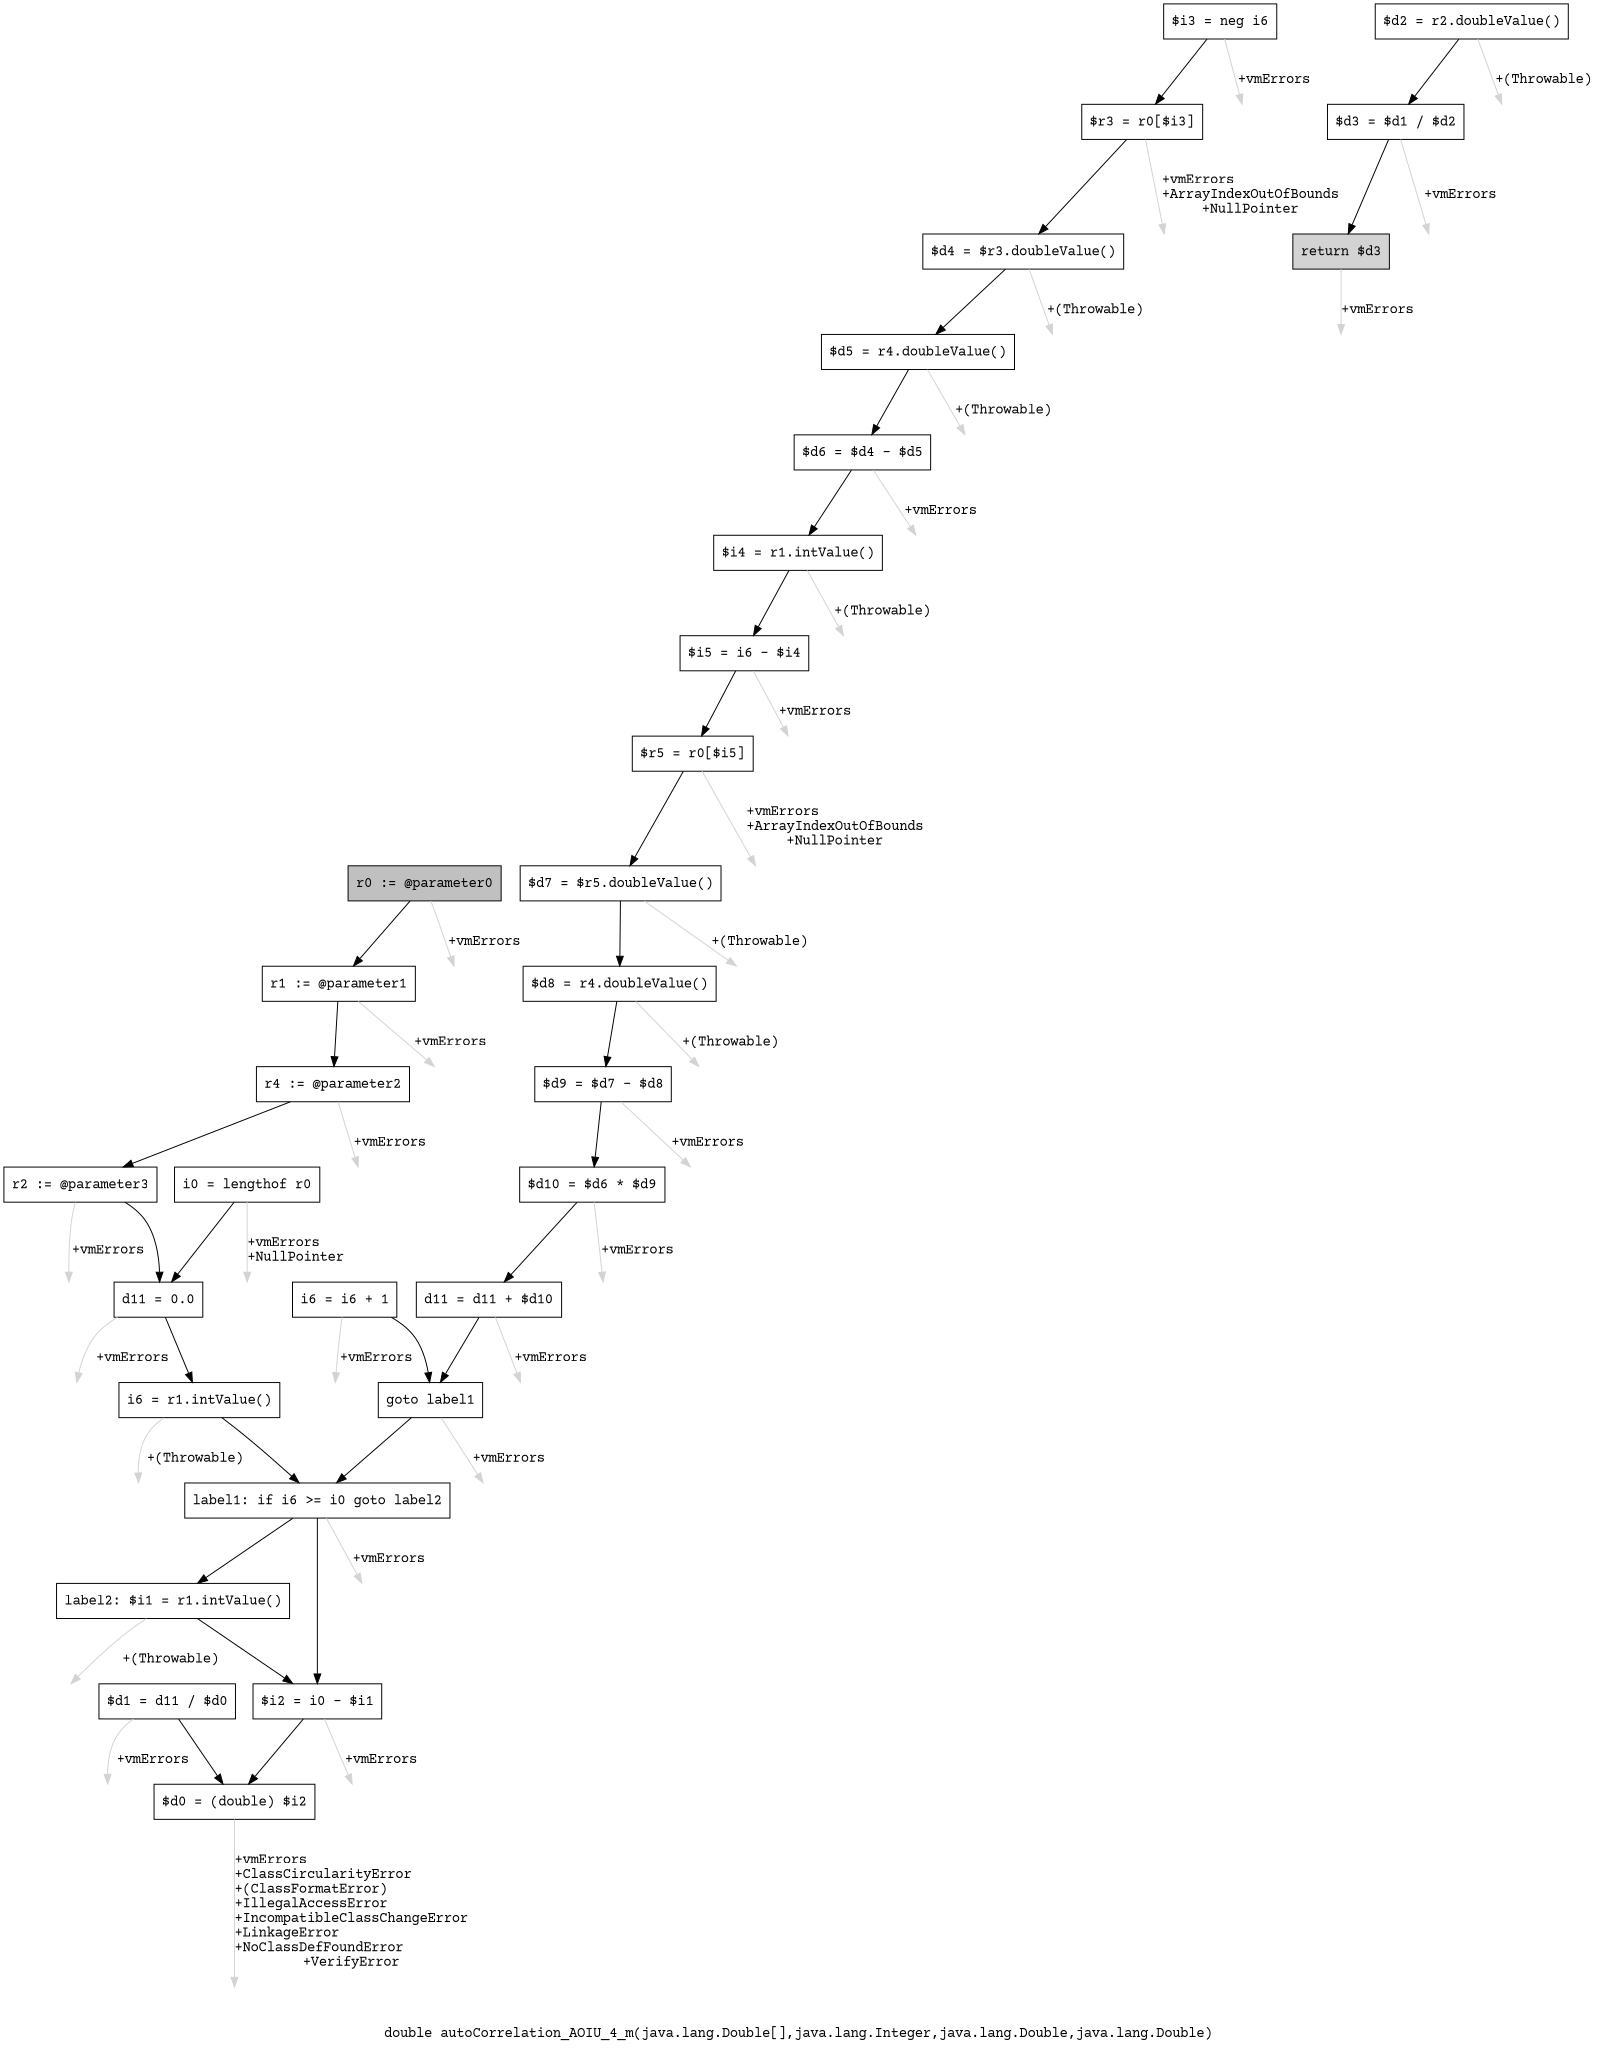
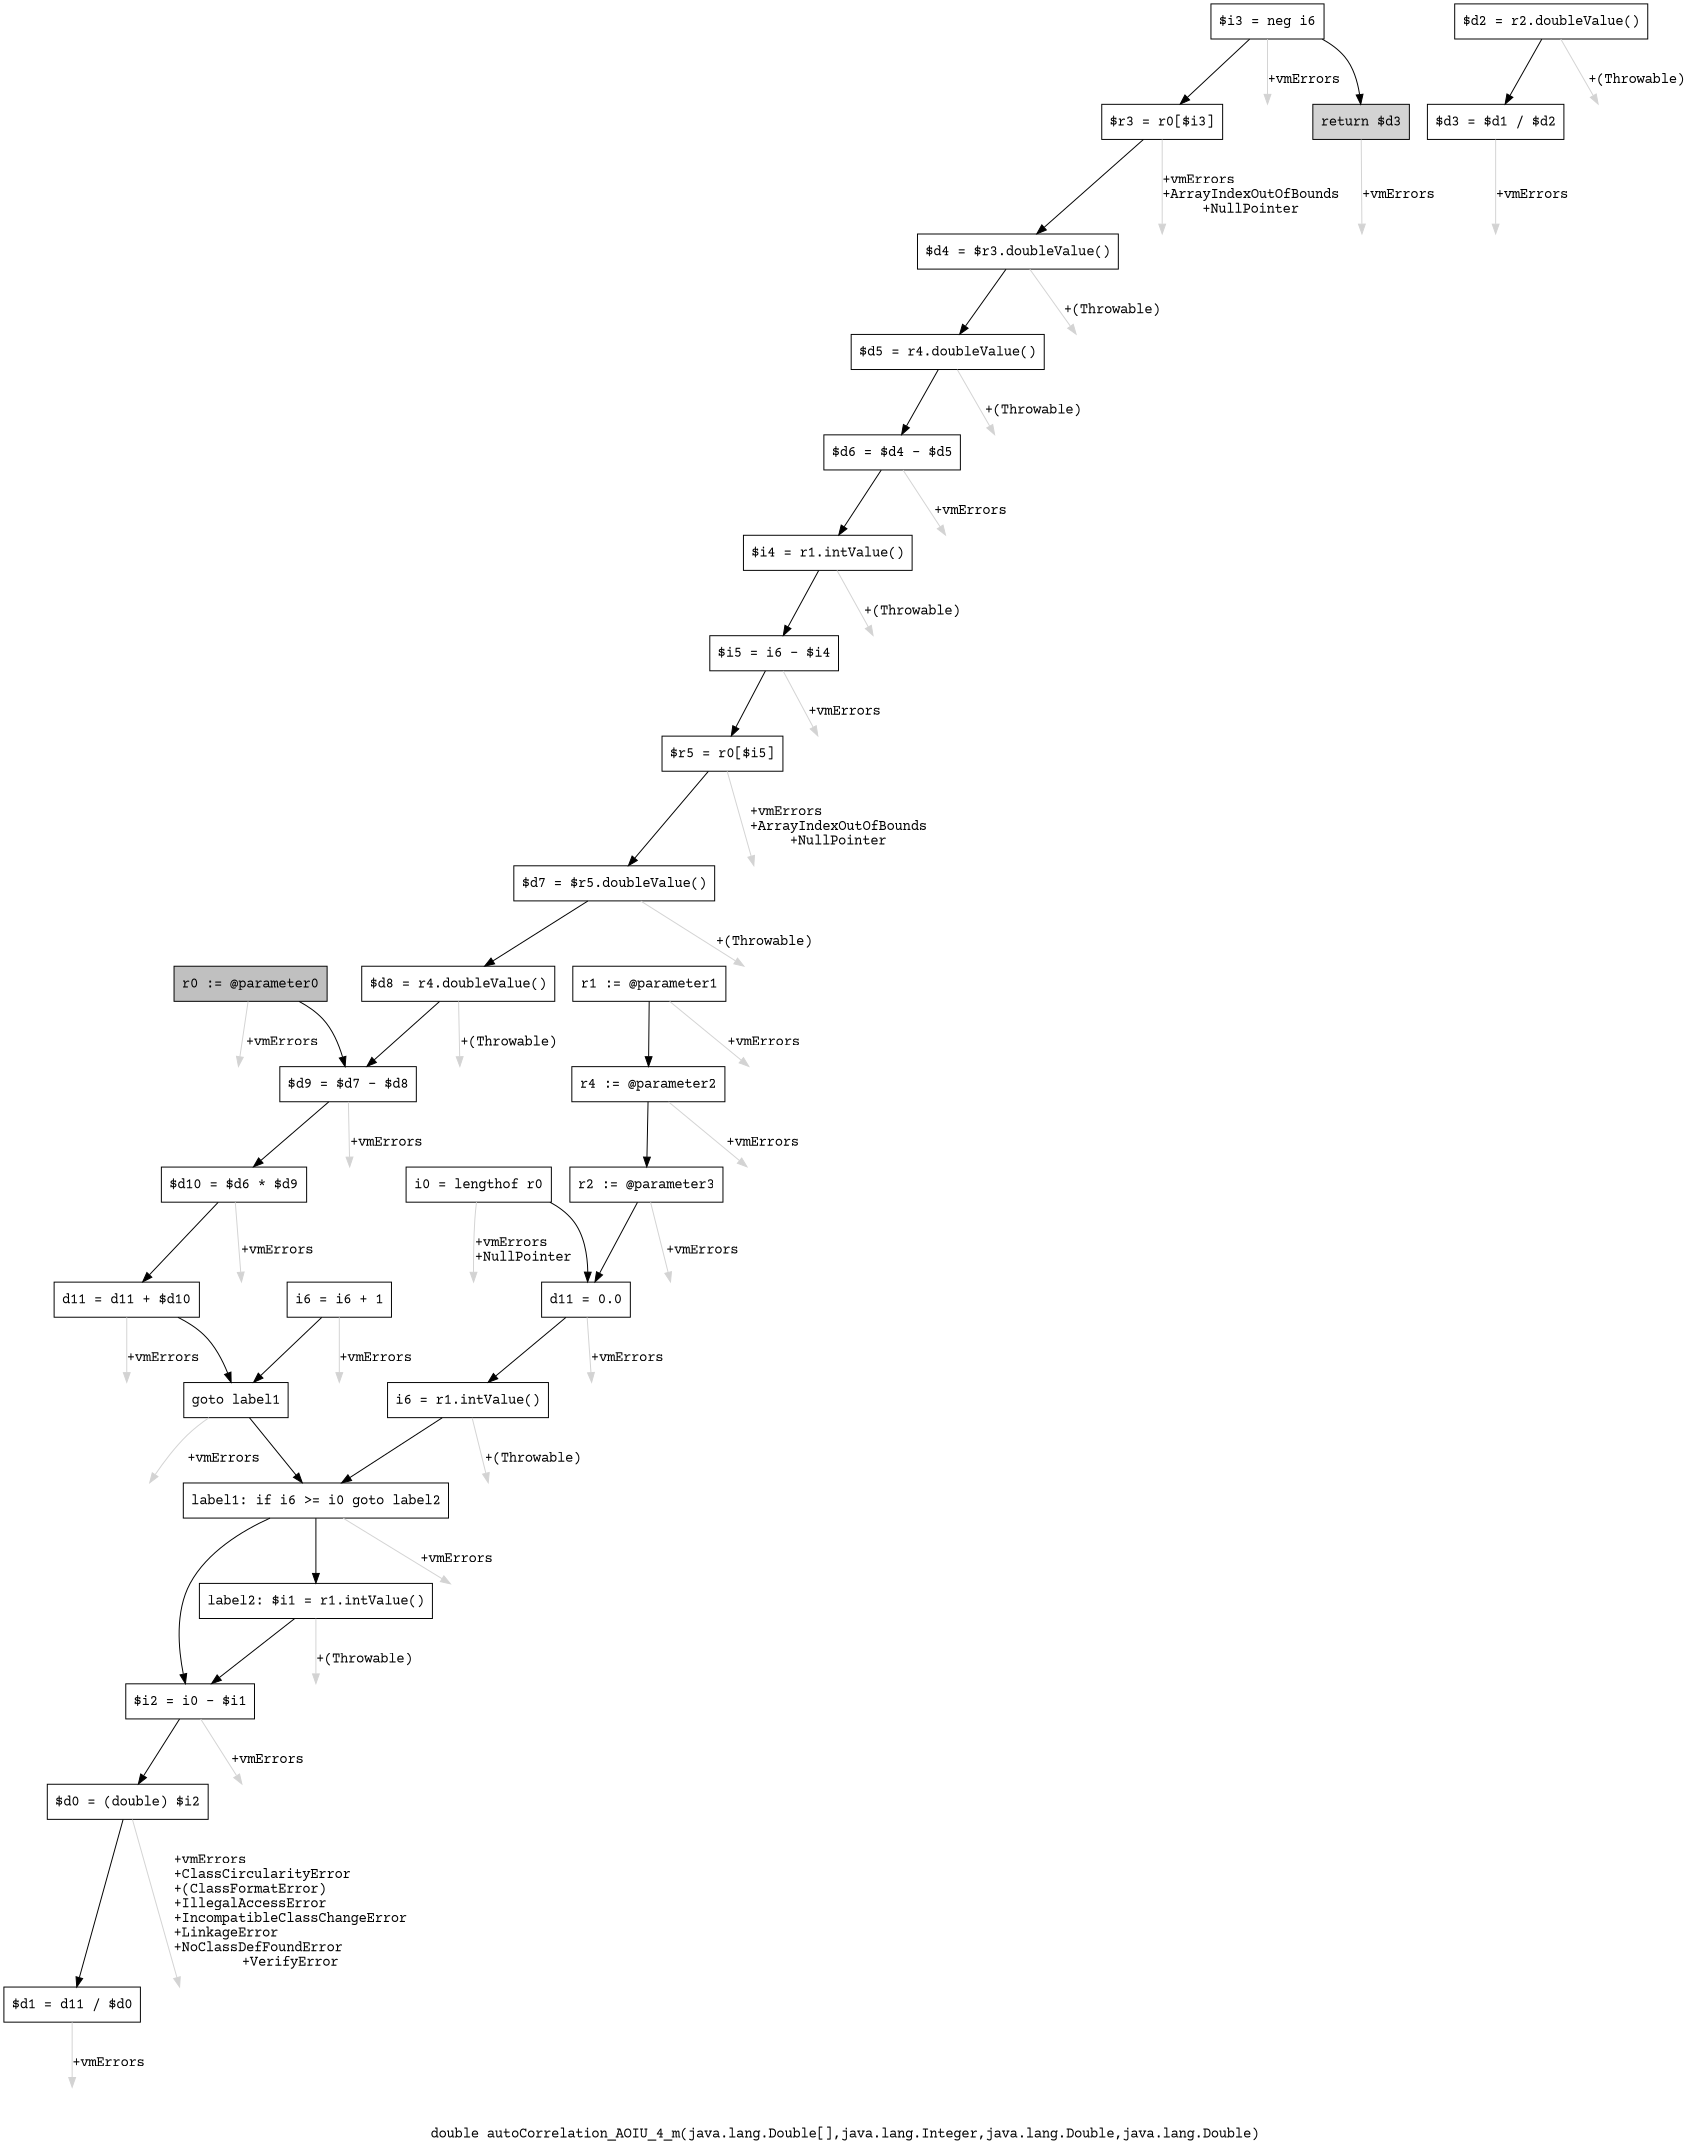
(1370, 182) -> (1348, 62)
(385, 930) -> (327, 1024)
(198, 1747) -> (101, 1899)
